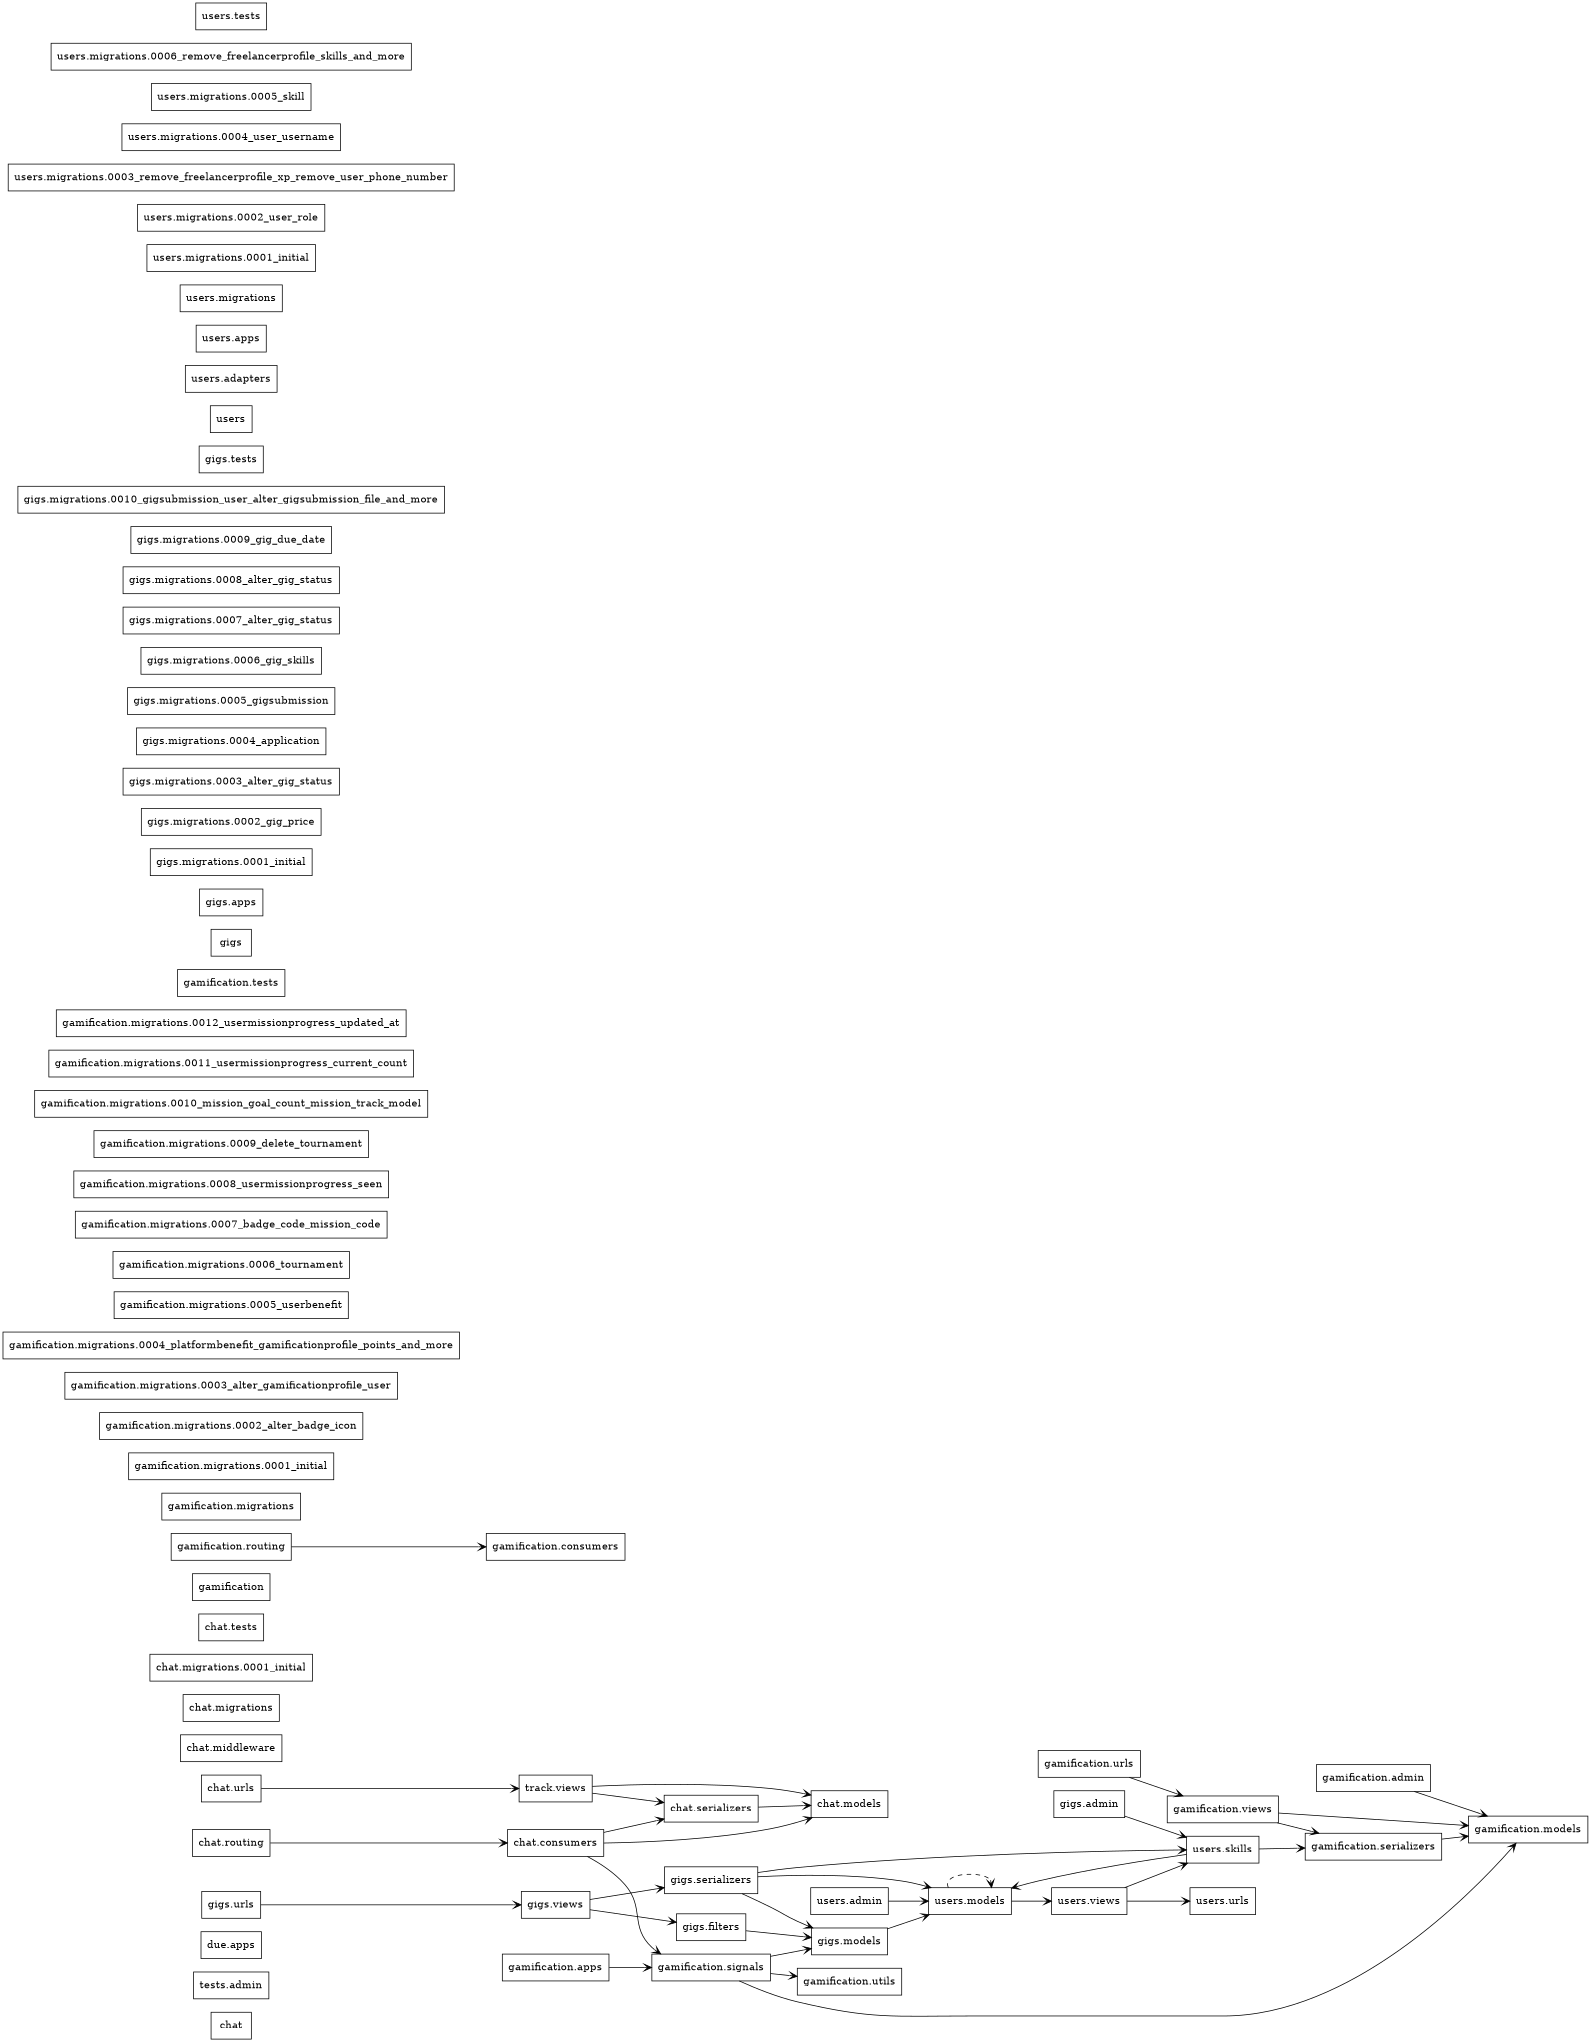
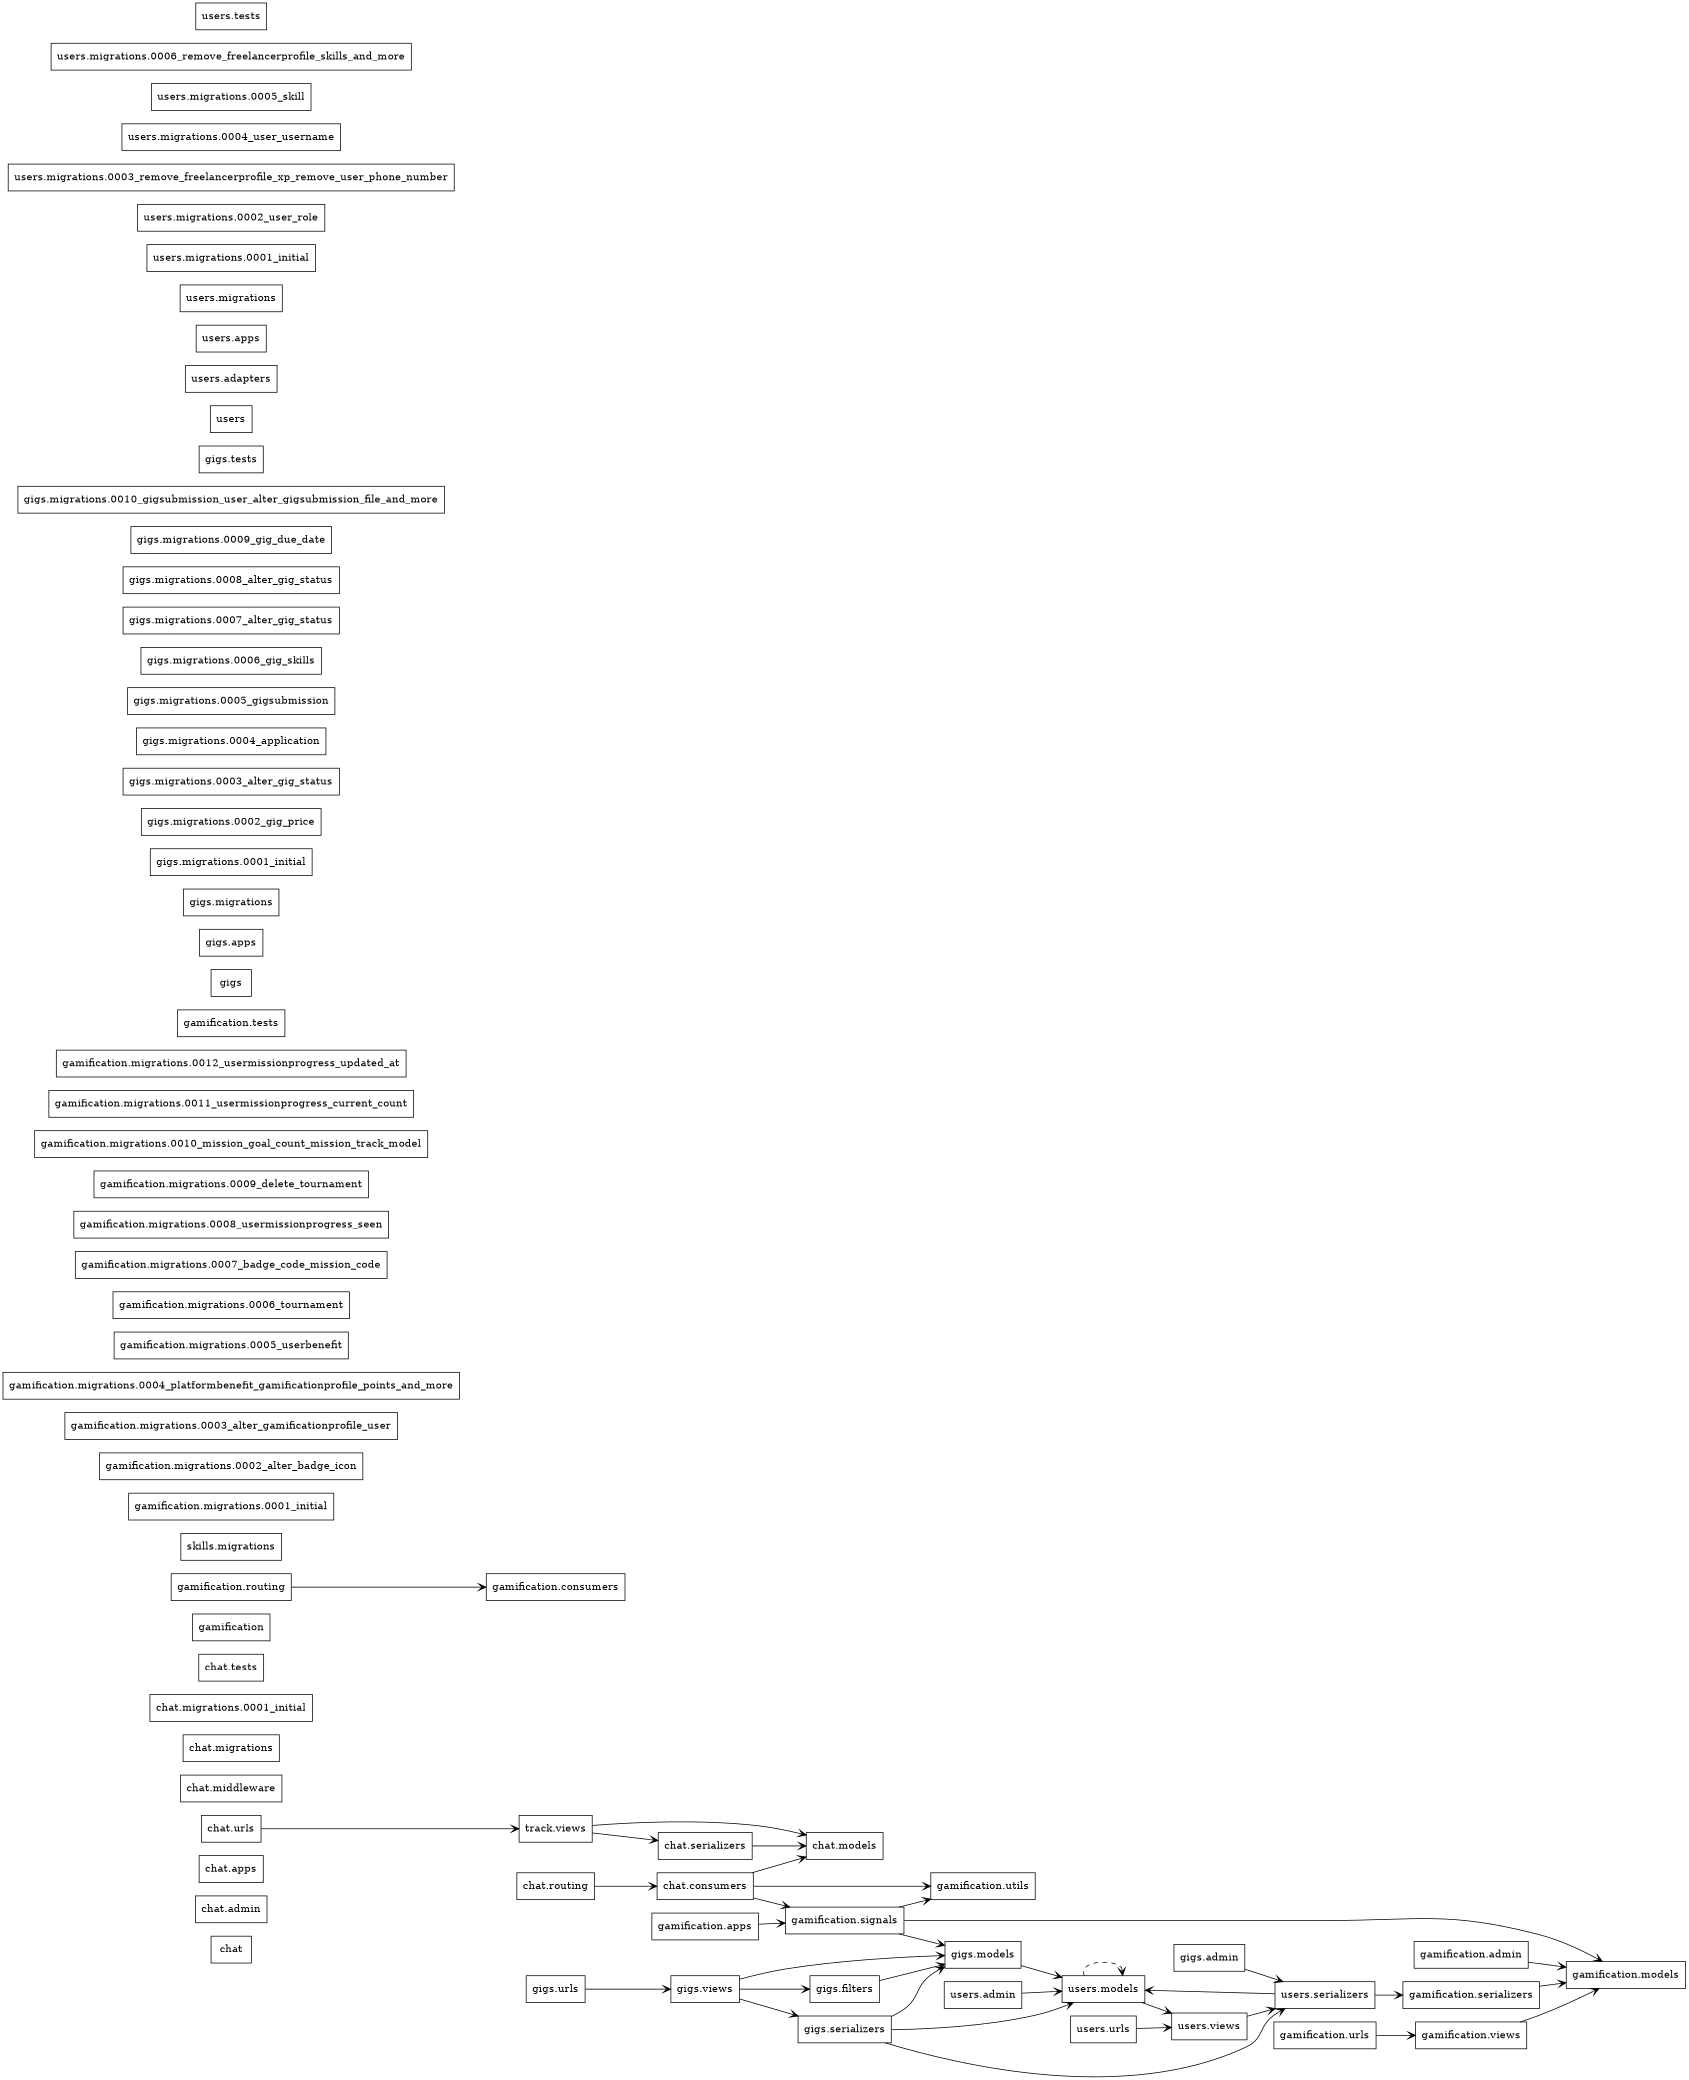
none -> (231, 902)
(231, 1507) -> (231, 1547)
(630, 1826) -> (838, 1886)
(1294, 1827) -> none
(1223, 1850) -> (1325, 1995)
(1155, 1901) -> (1150, 2028)
(231, 1945) -> (231, 1869)
none -> (838, 1962)
(231, 1985) -> (231, 1909)
